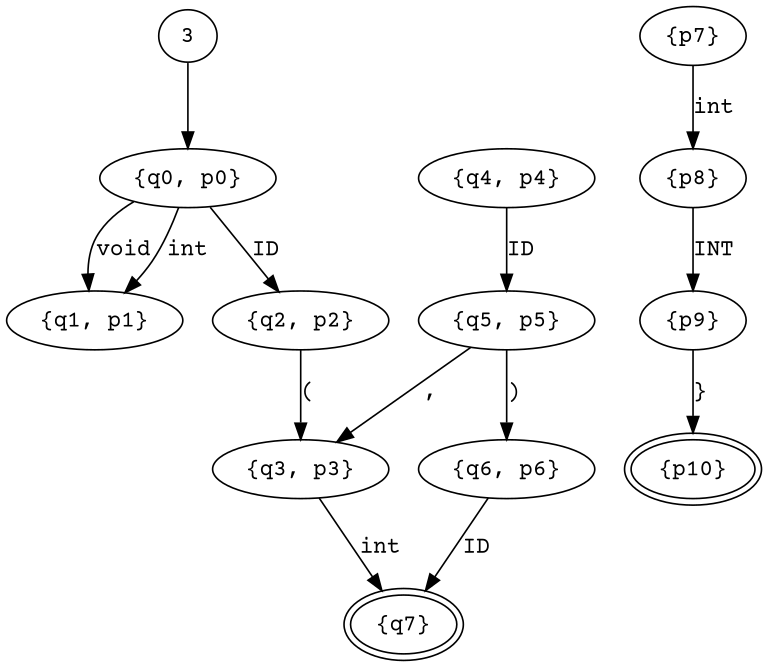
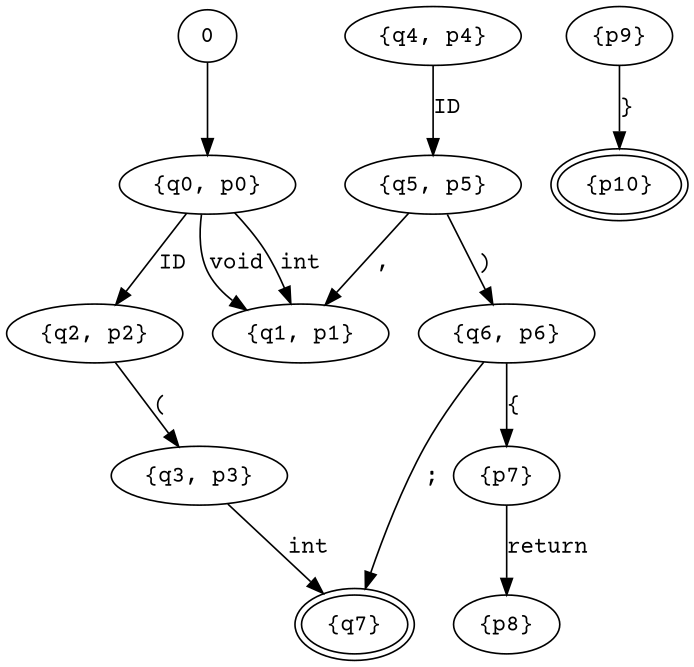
(188, 36) -> (208, 36)
(713, 107) -> (548, 547)
(693, 241) -> none
(411, 390) -> (373, 253)
none -> (507, 396)
(476, 547) -> (432, 476)
